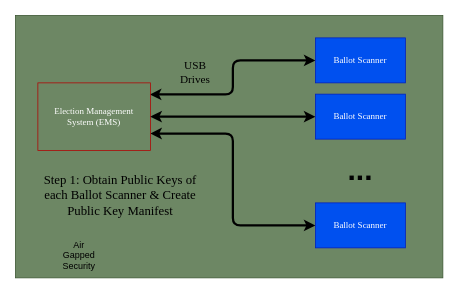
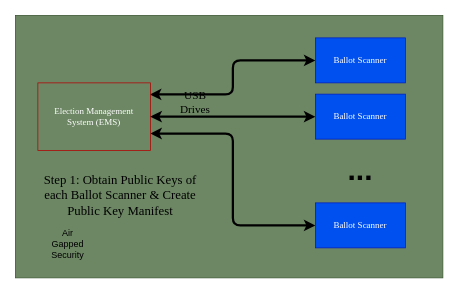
(195, 72) -> (195, 102)
(79, 255) -> (68, 244)
